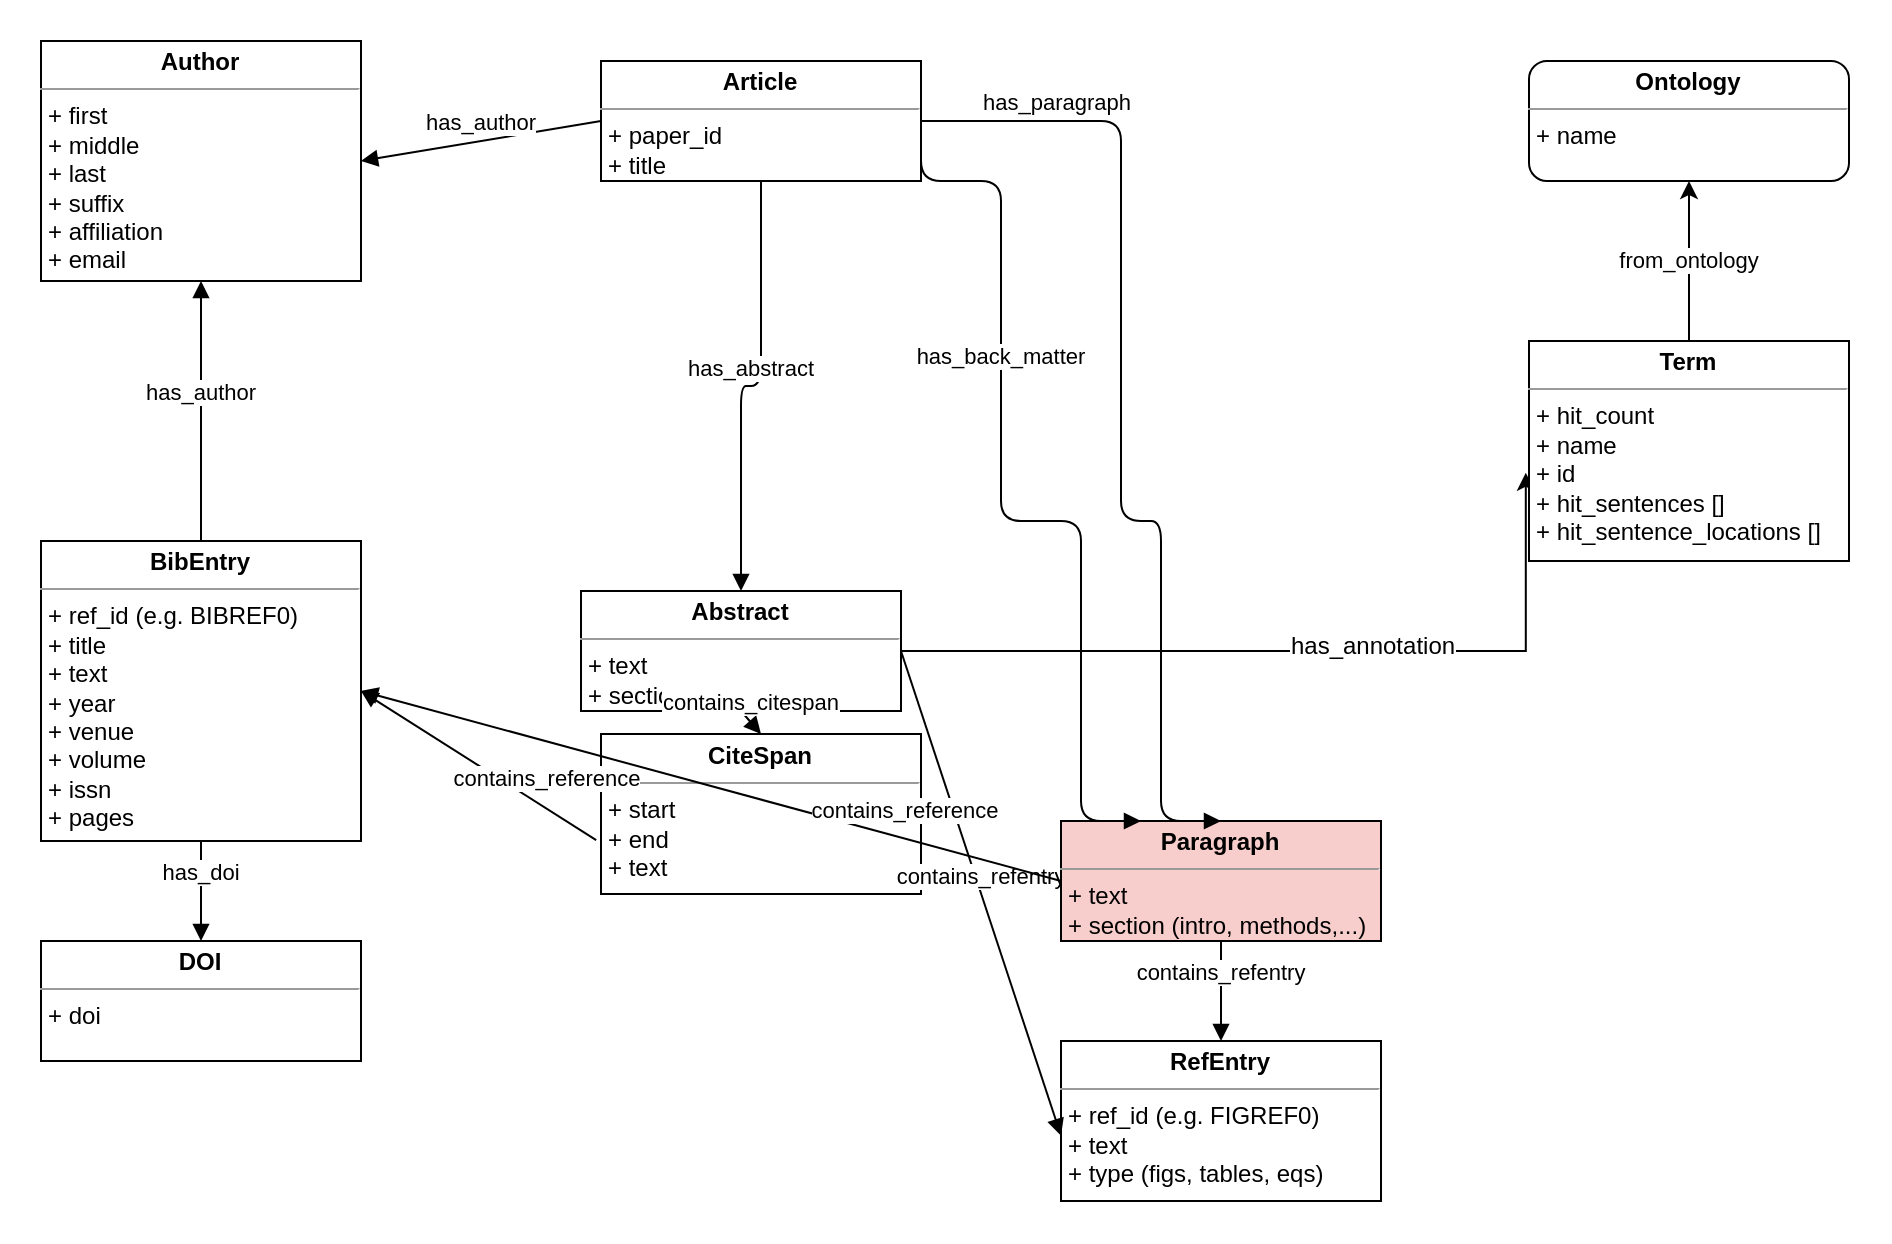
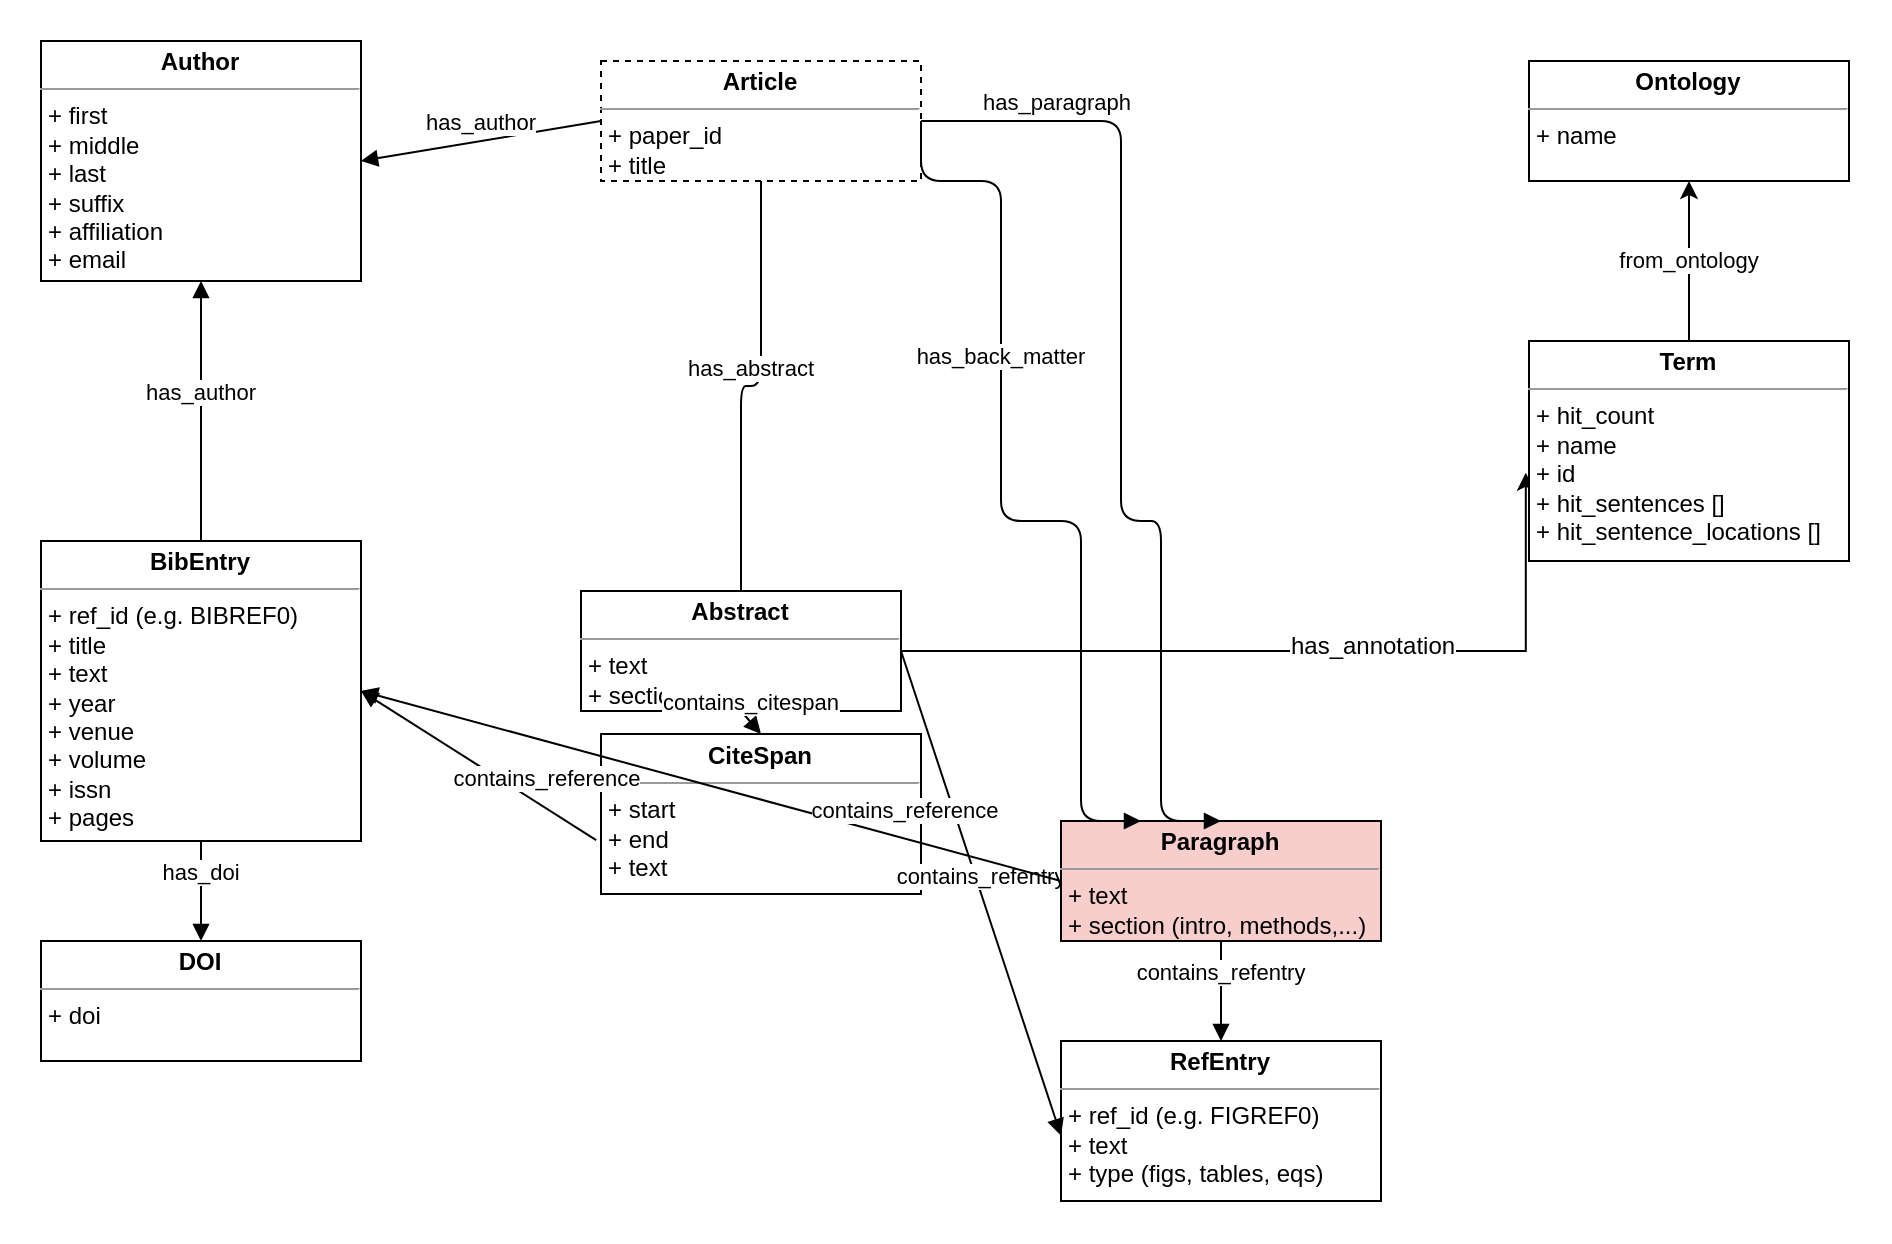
(761, 121) -> (761, 121)
(1689, 121) -> (1689, 121)
(741, 573) -> (741, 580)
